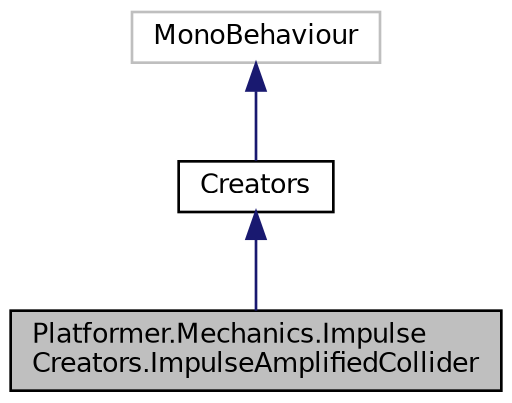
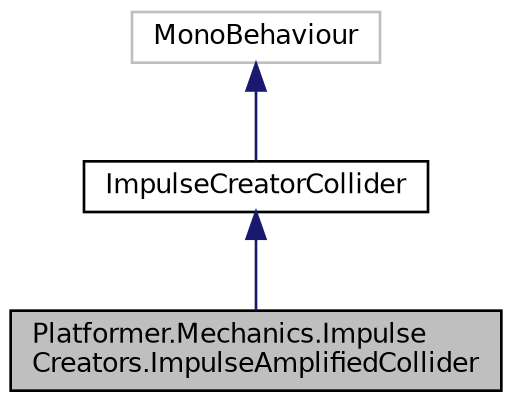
(256, 187) -> (256, 187)
